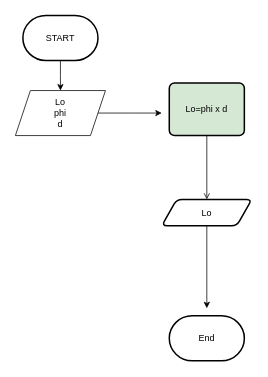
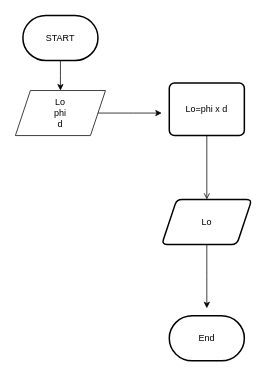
(207, 109) -> (207, 109)
(207, 212) -> (207, 222)
